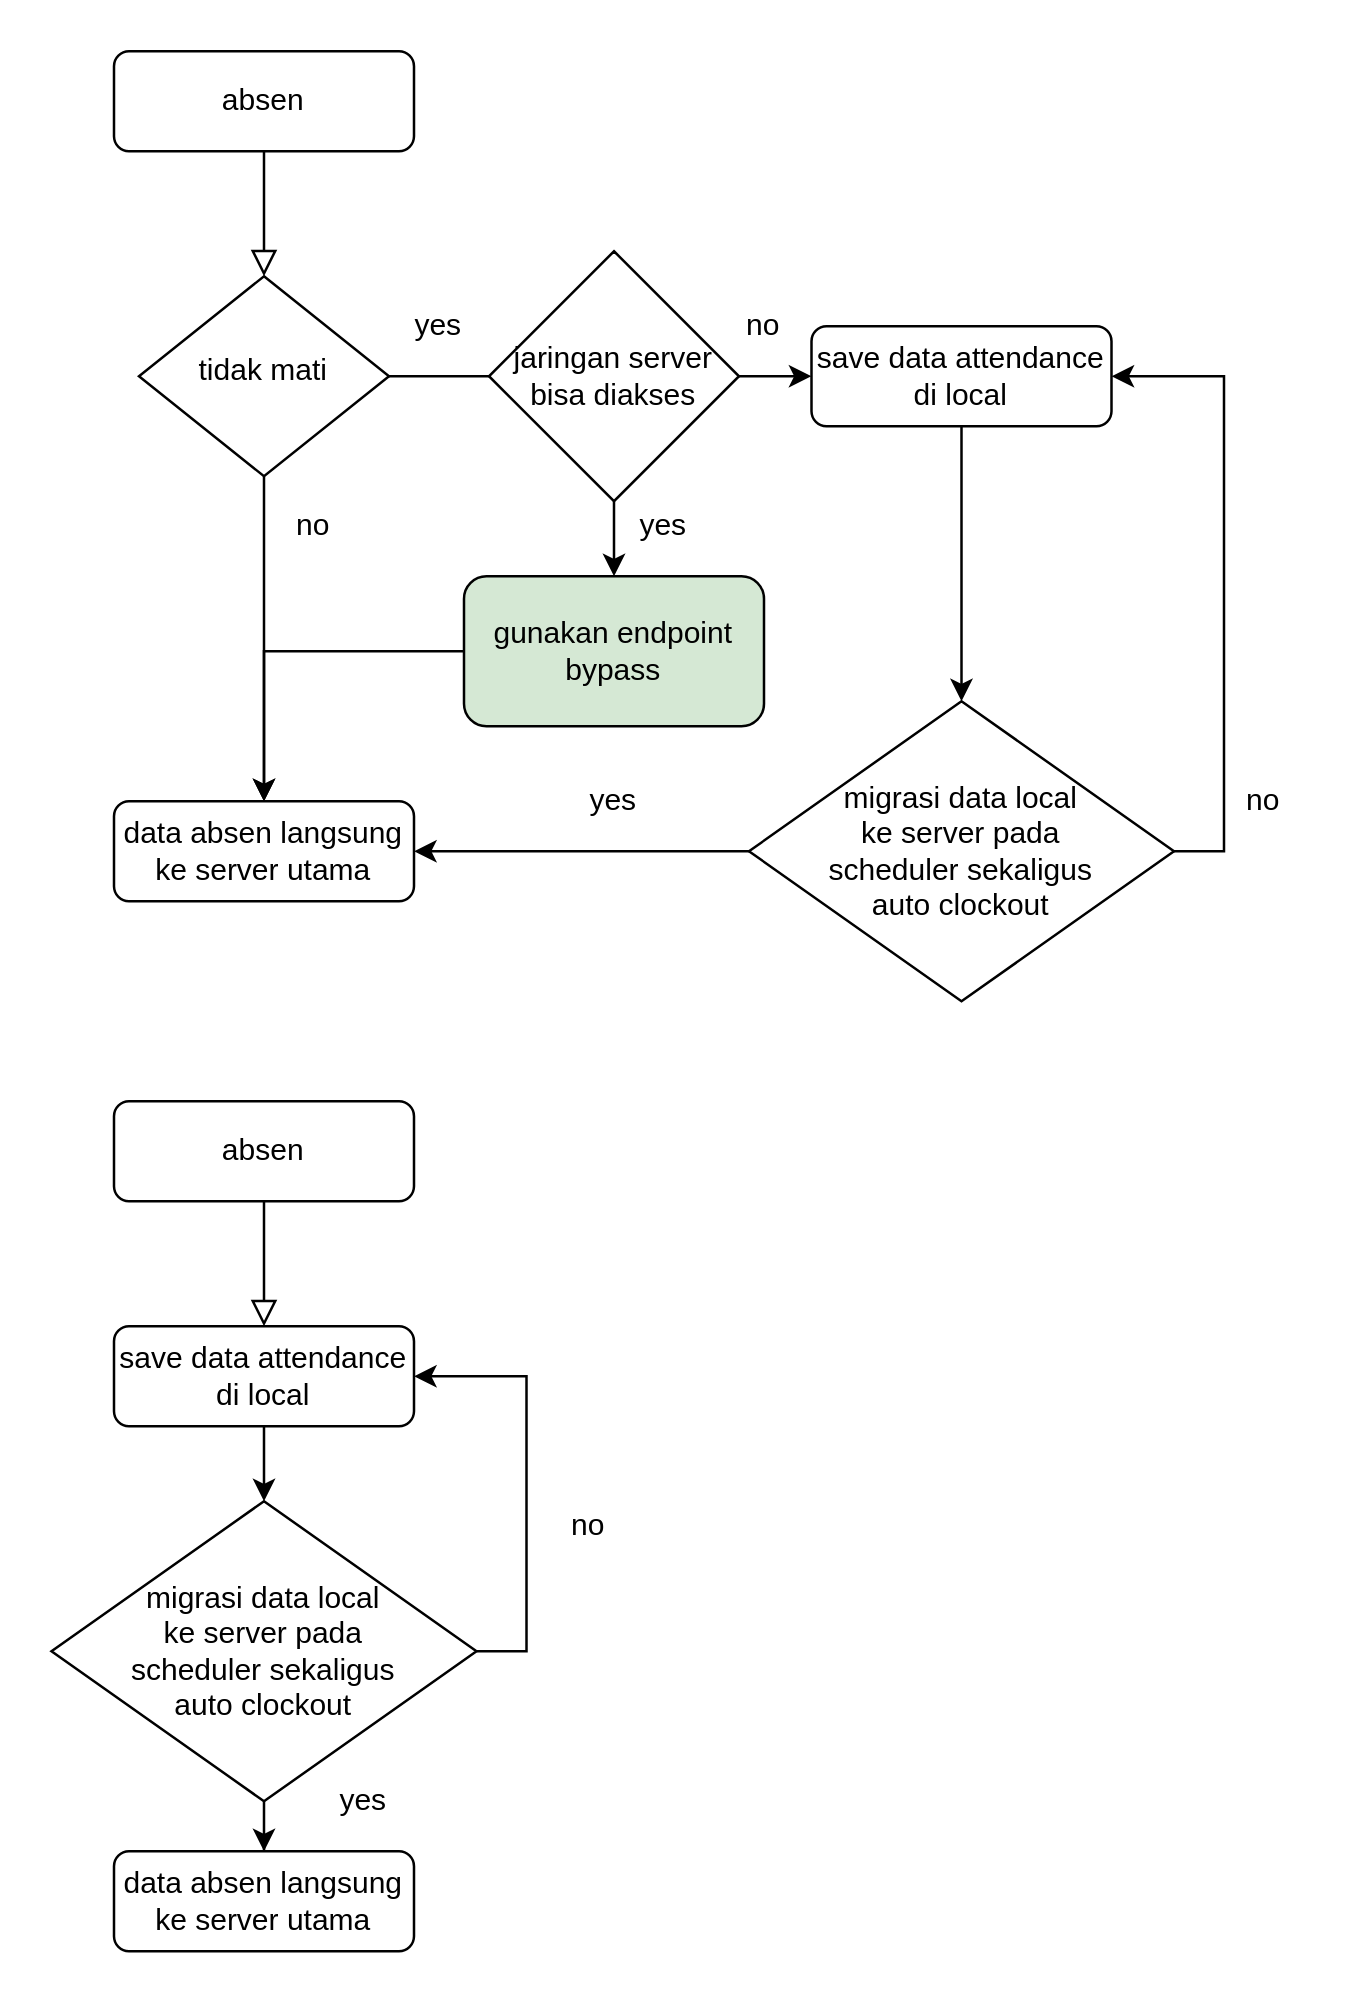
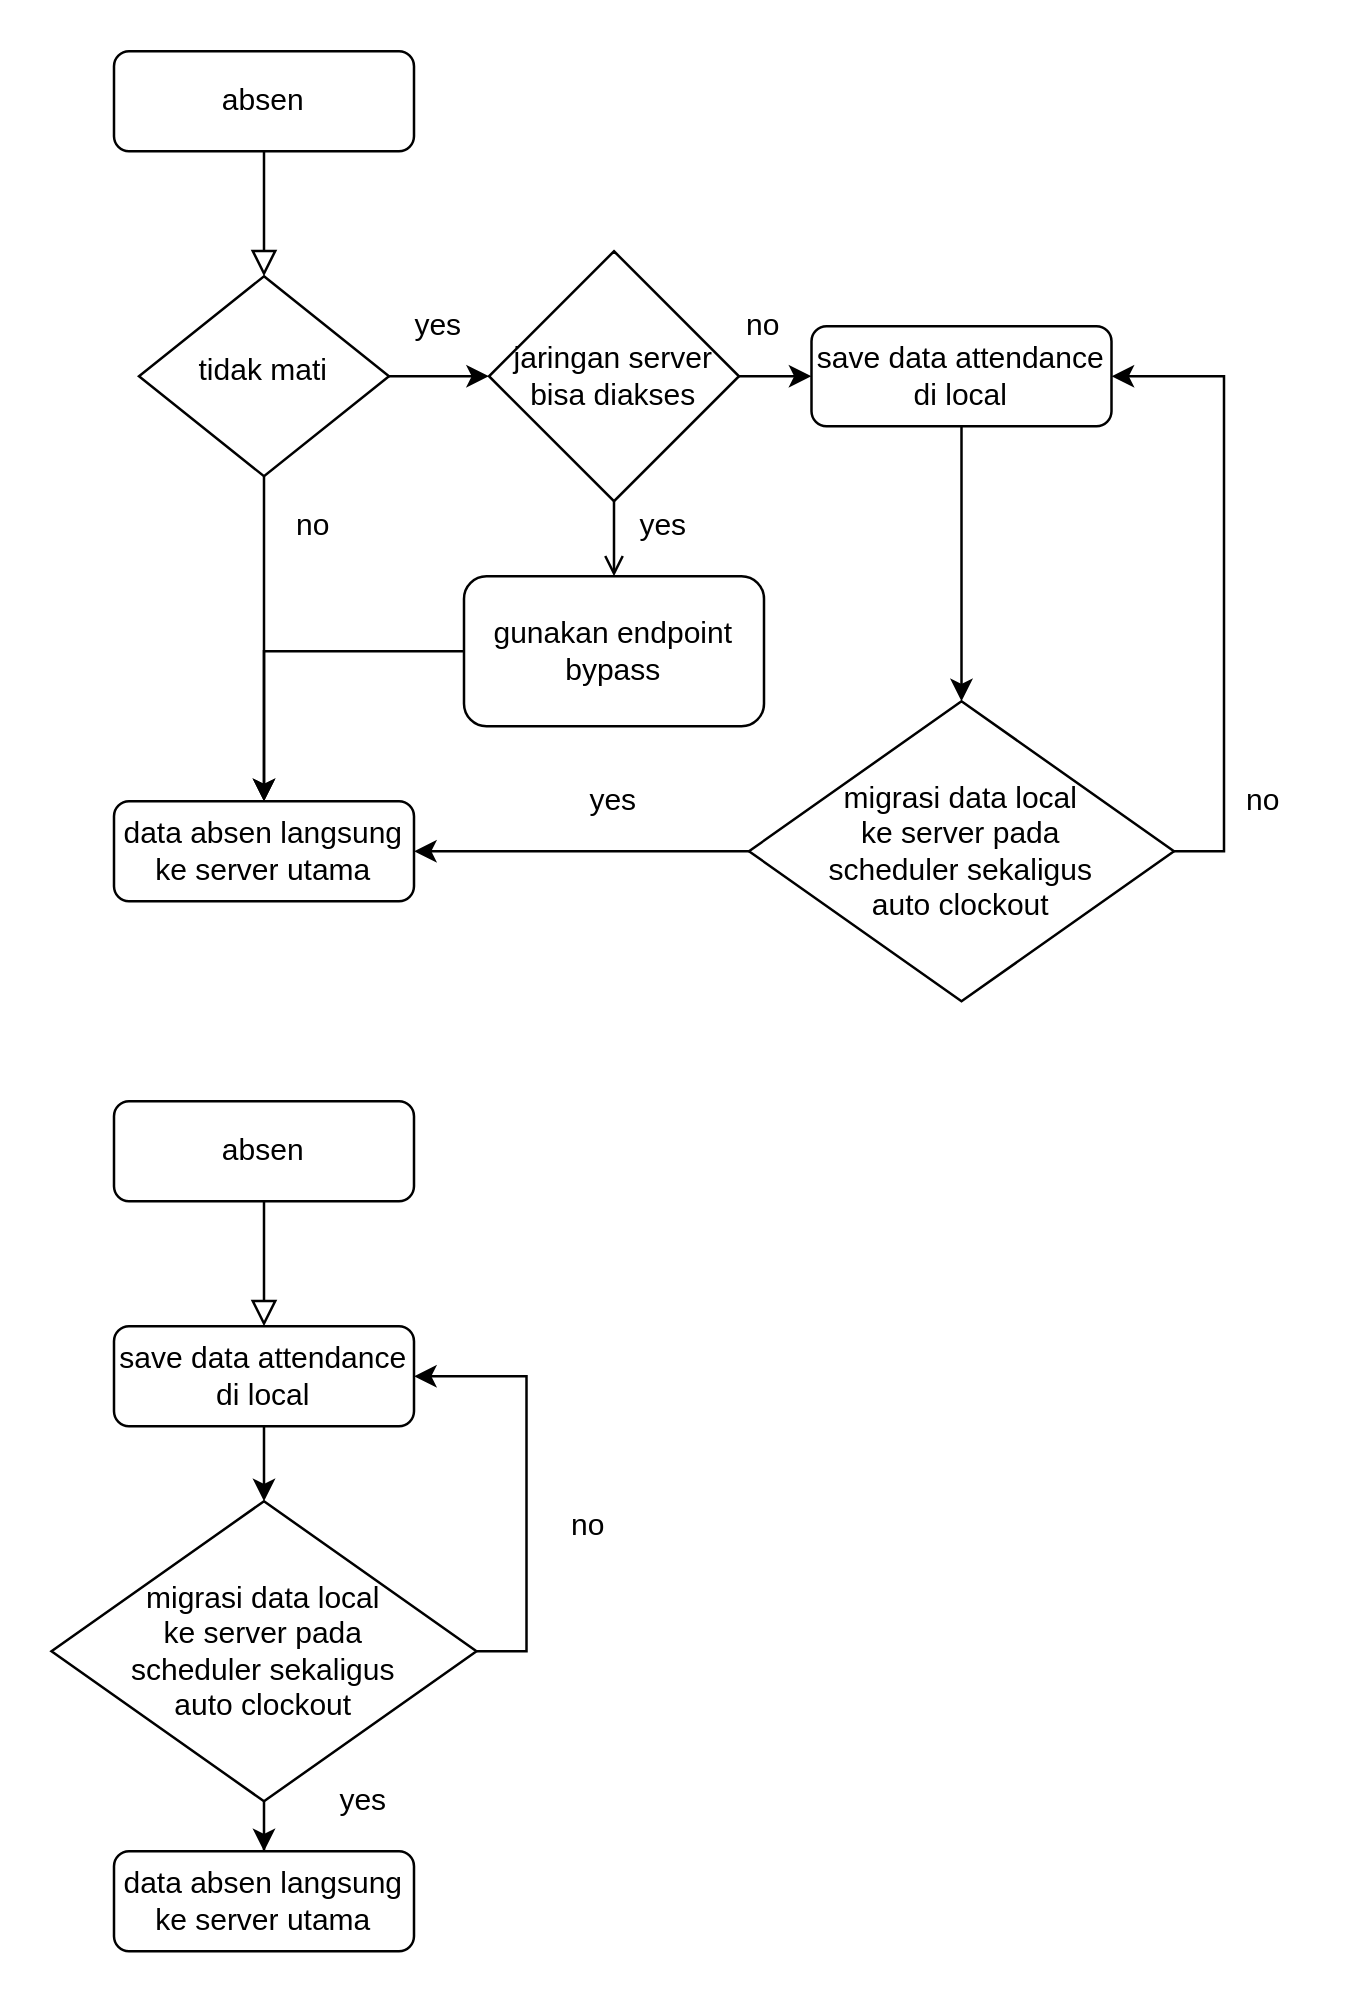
(477, 376) -> (471, 376)
(614, 558) -> (614, 562)
(614, 651) -> (614, 651)
